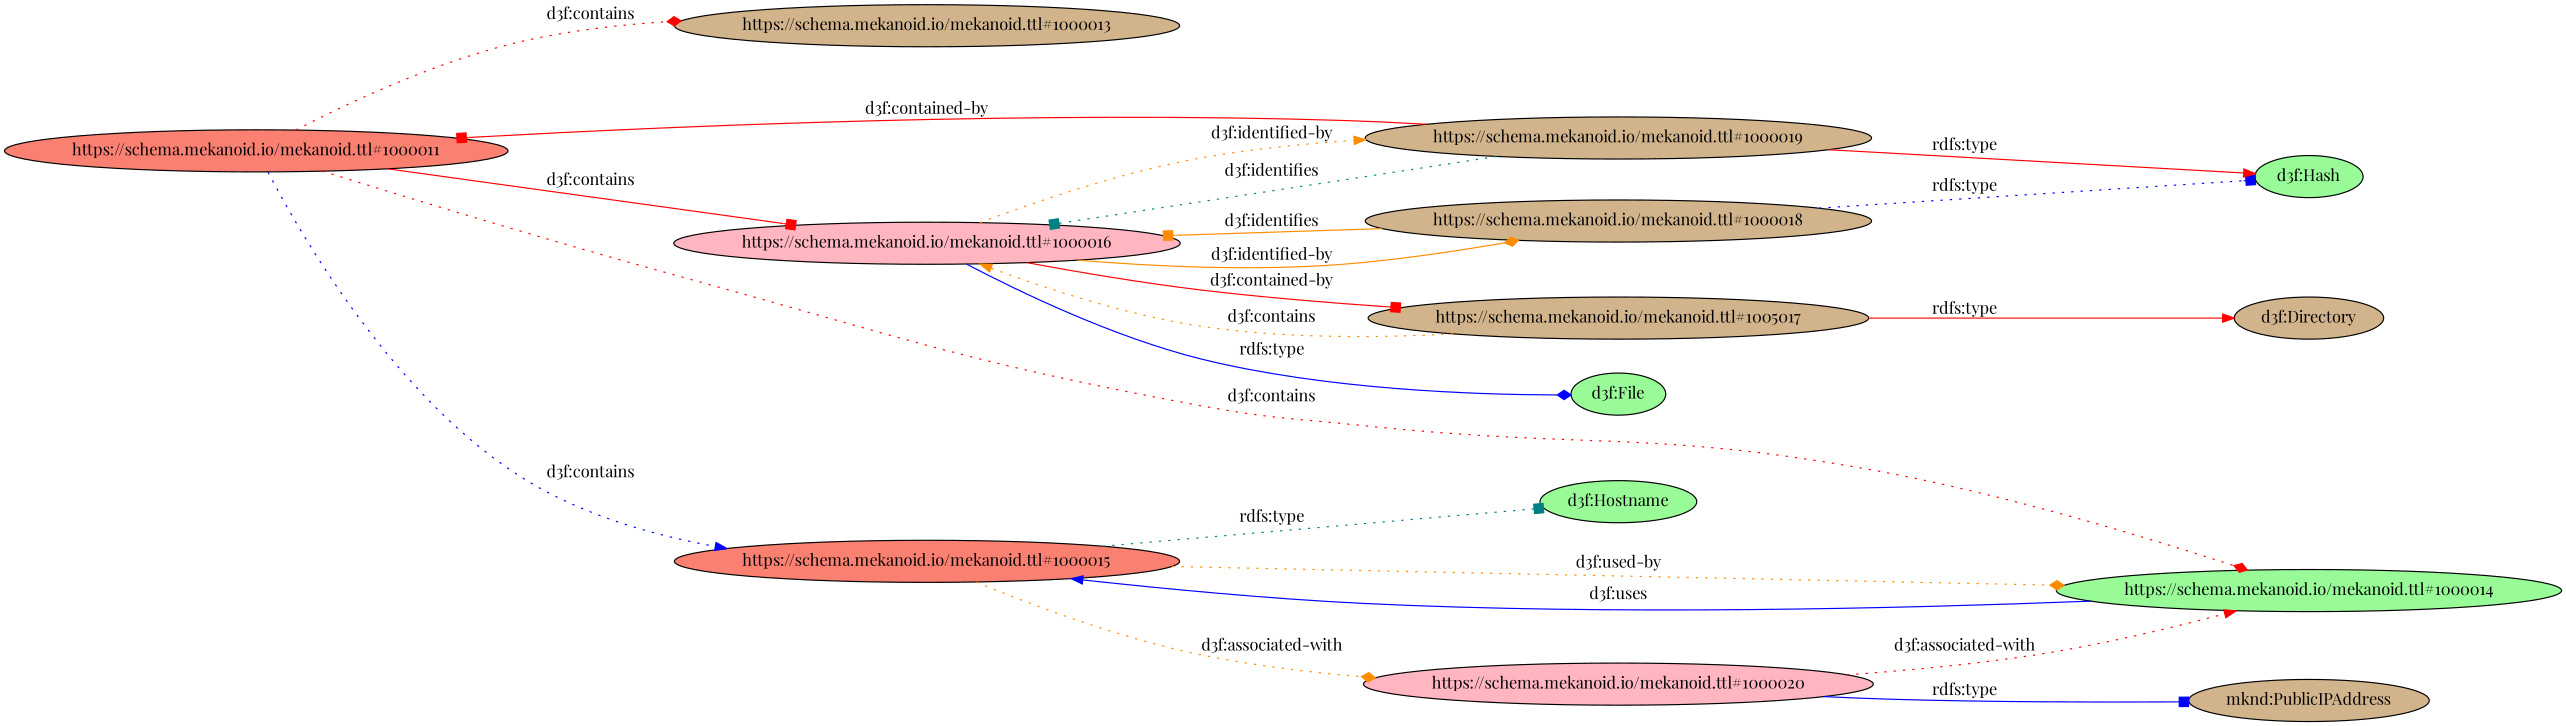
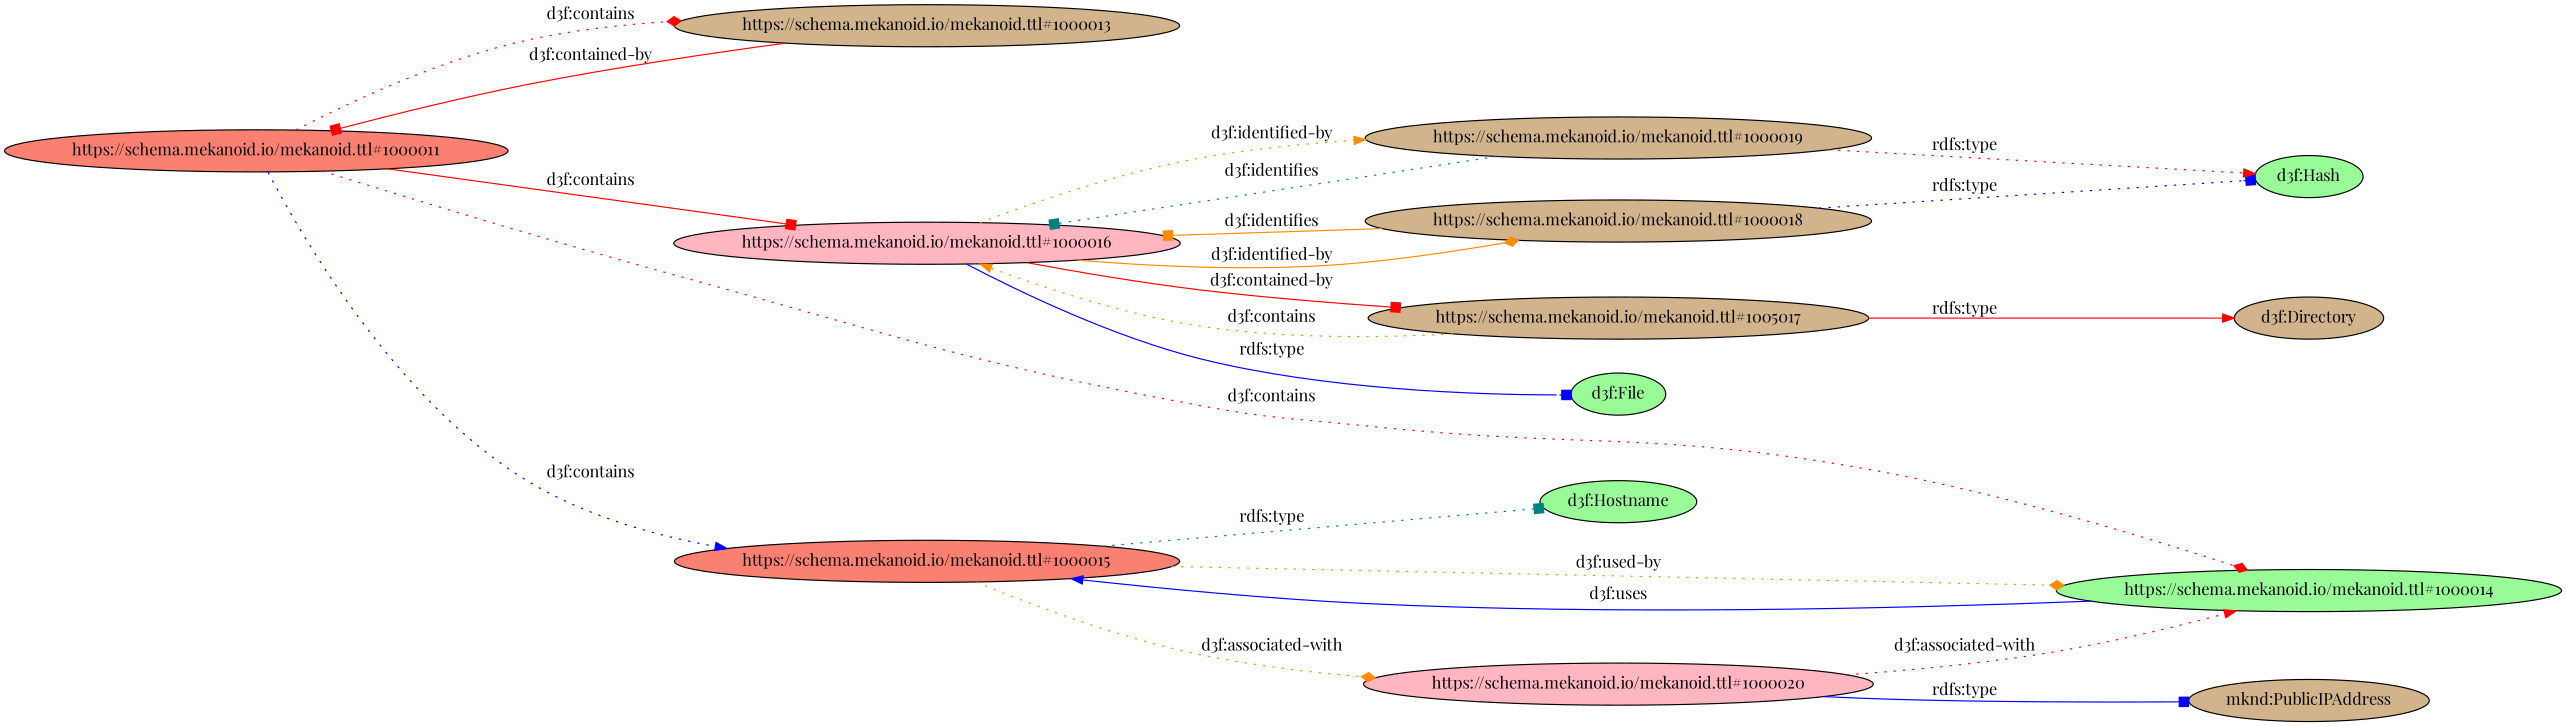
(948, 119) -> (563, 78)
(2036, 161) -> (2036, 161)
(1252, 370) -> (1252, 370)
